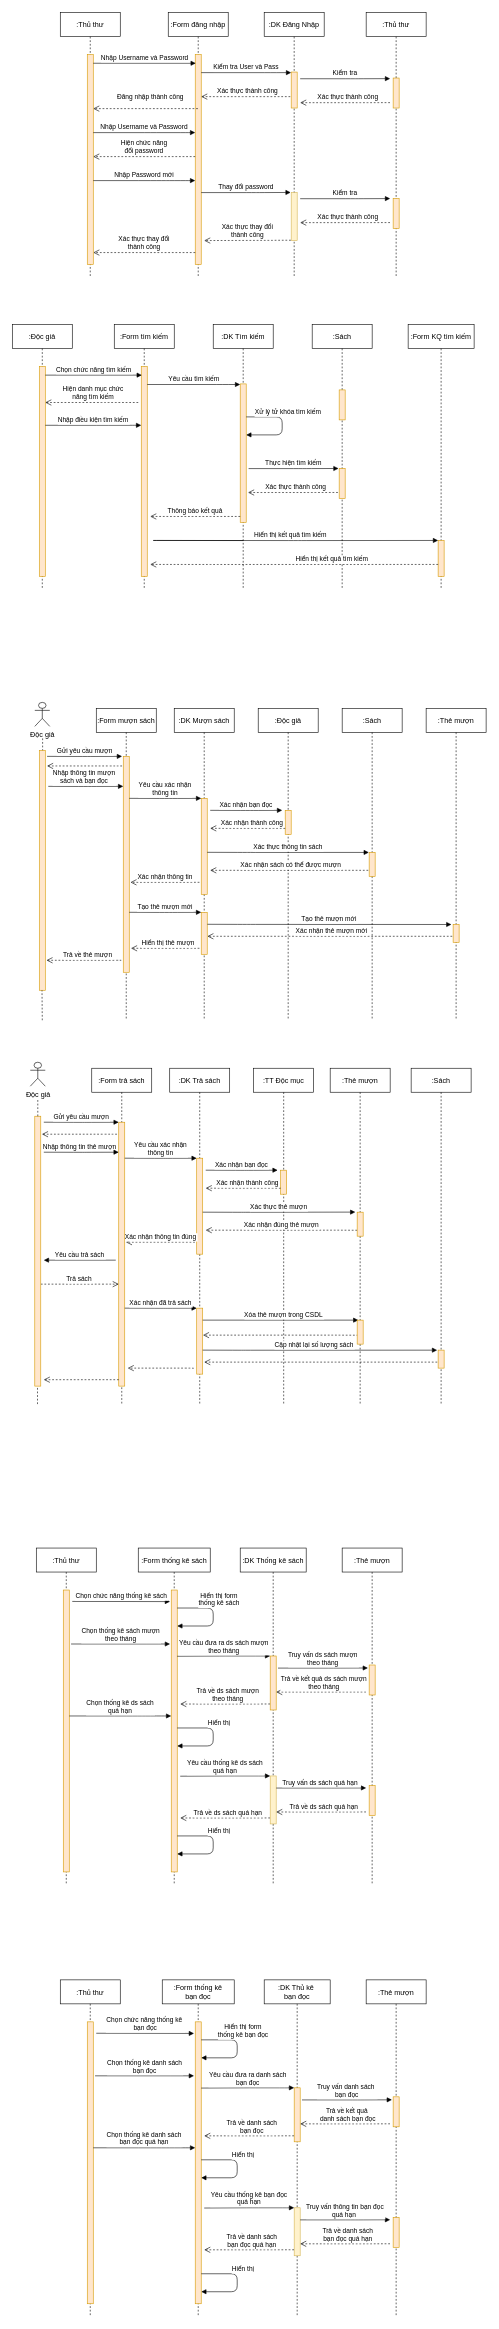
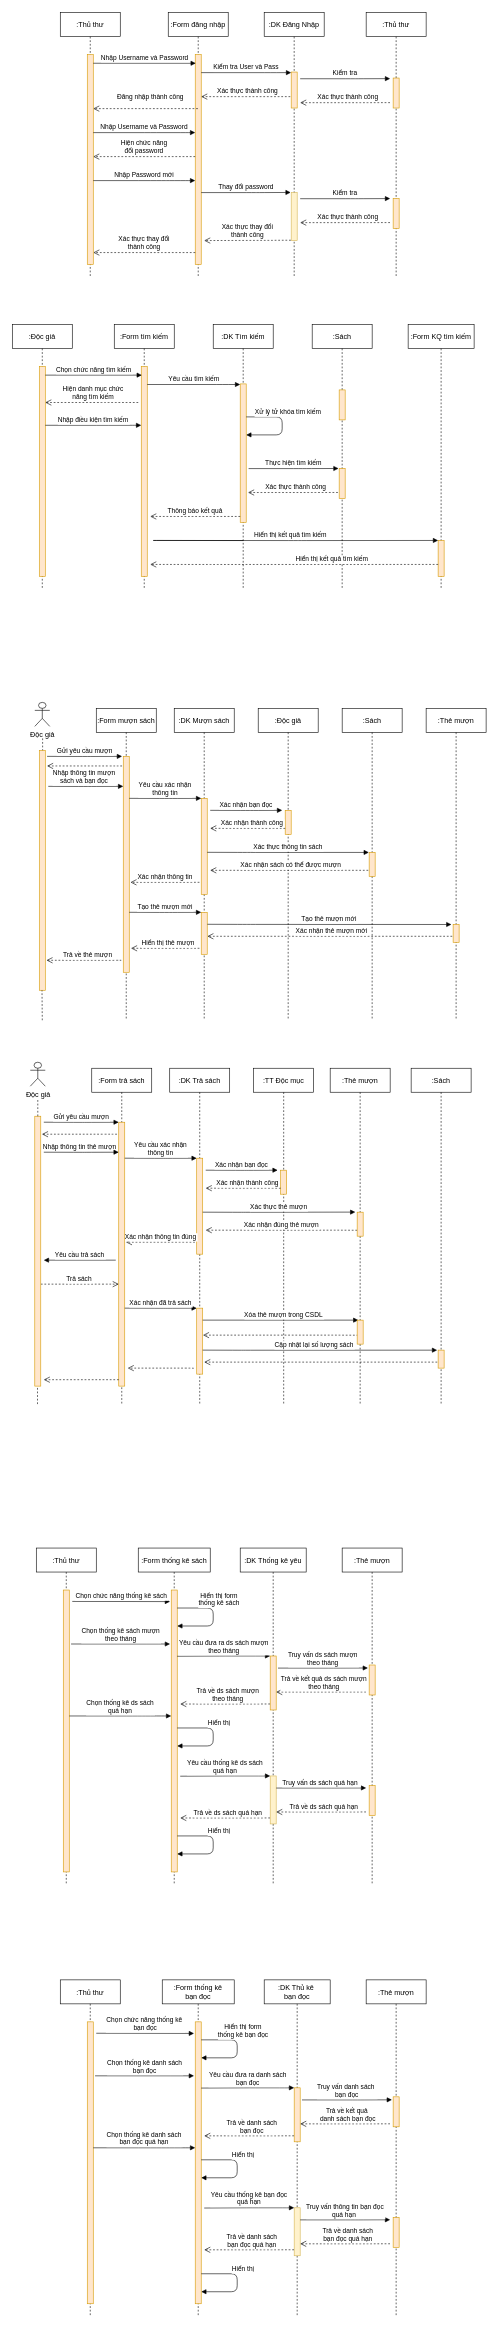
(273, 1561) -> (273, 1561)
